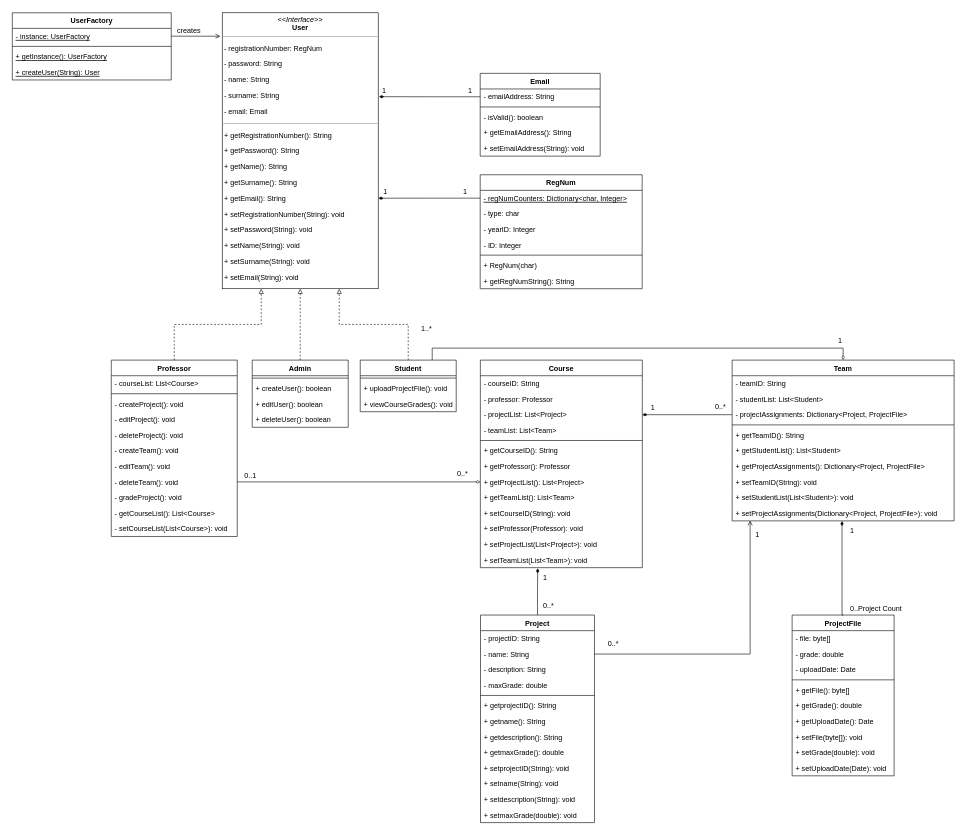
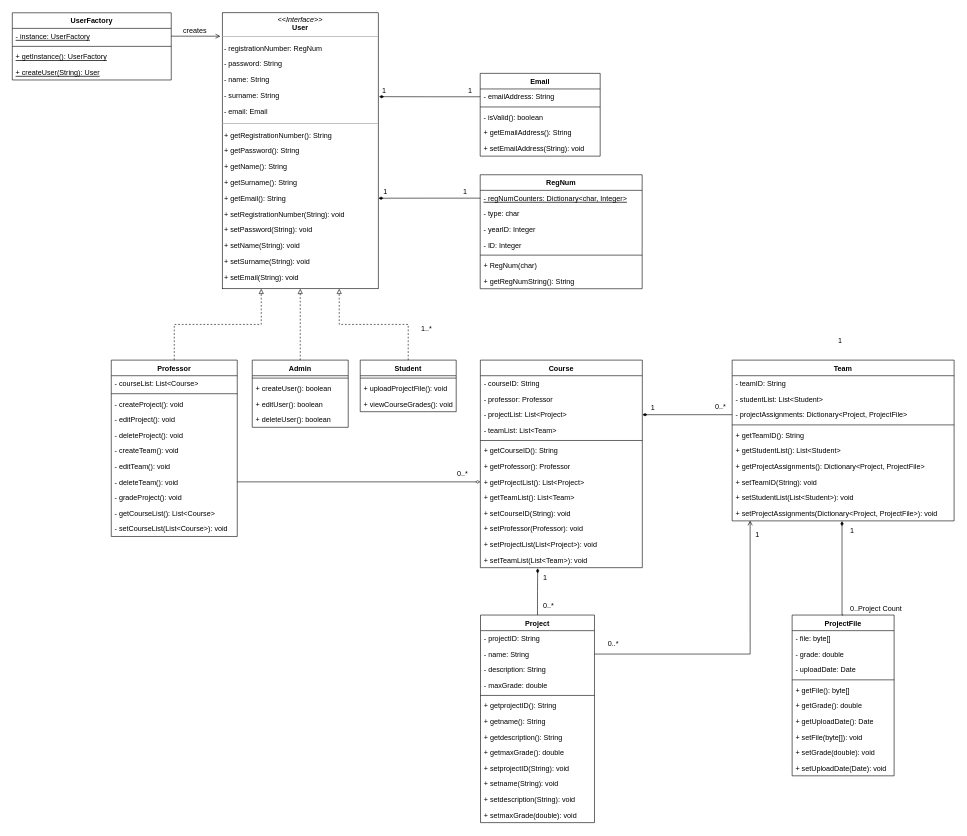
(191, 30) -> (197, 30)
(636, 348) -> none
(255, 476) -> none
